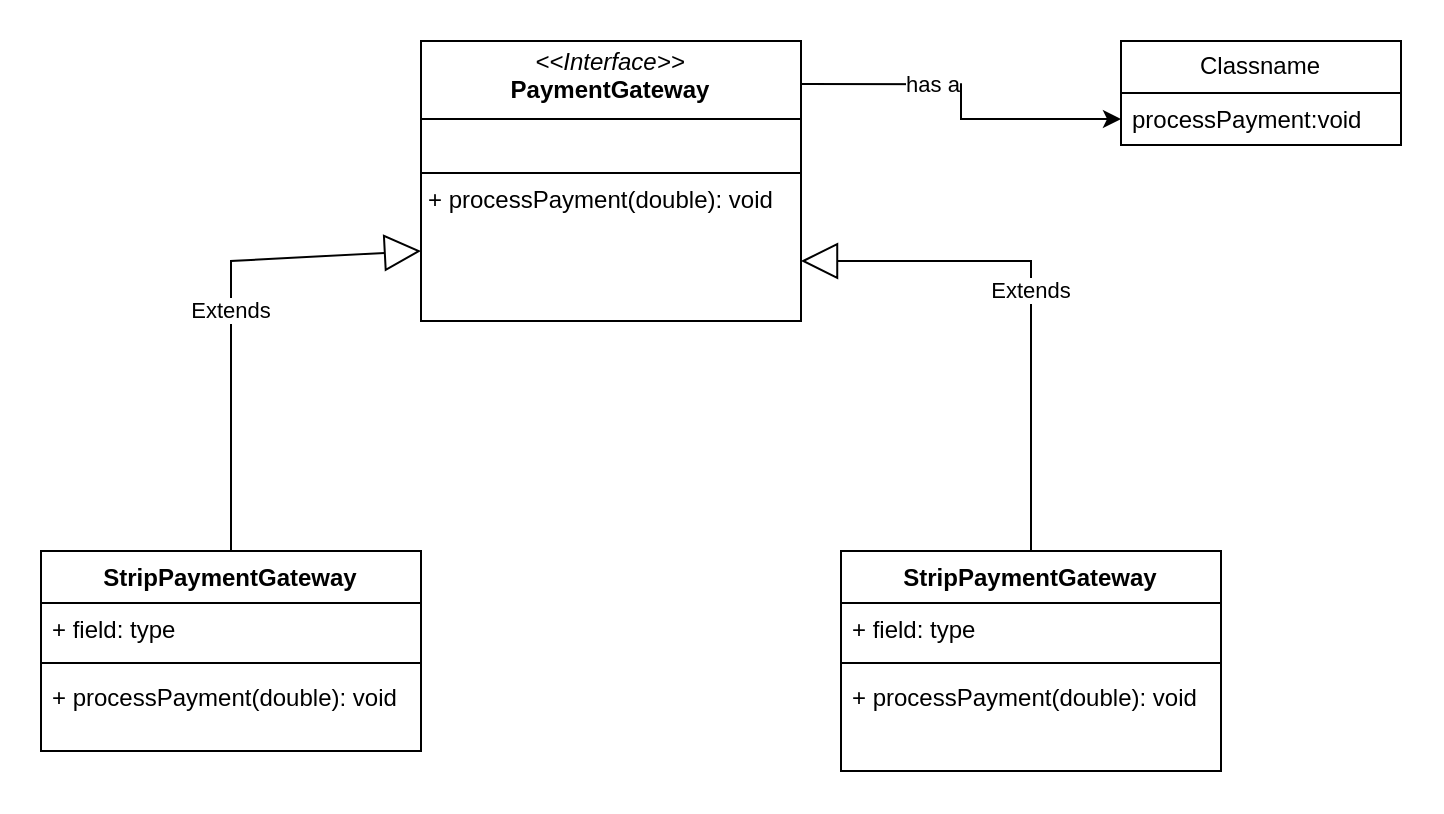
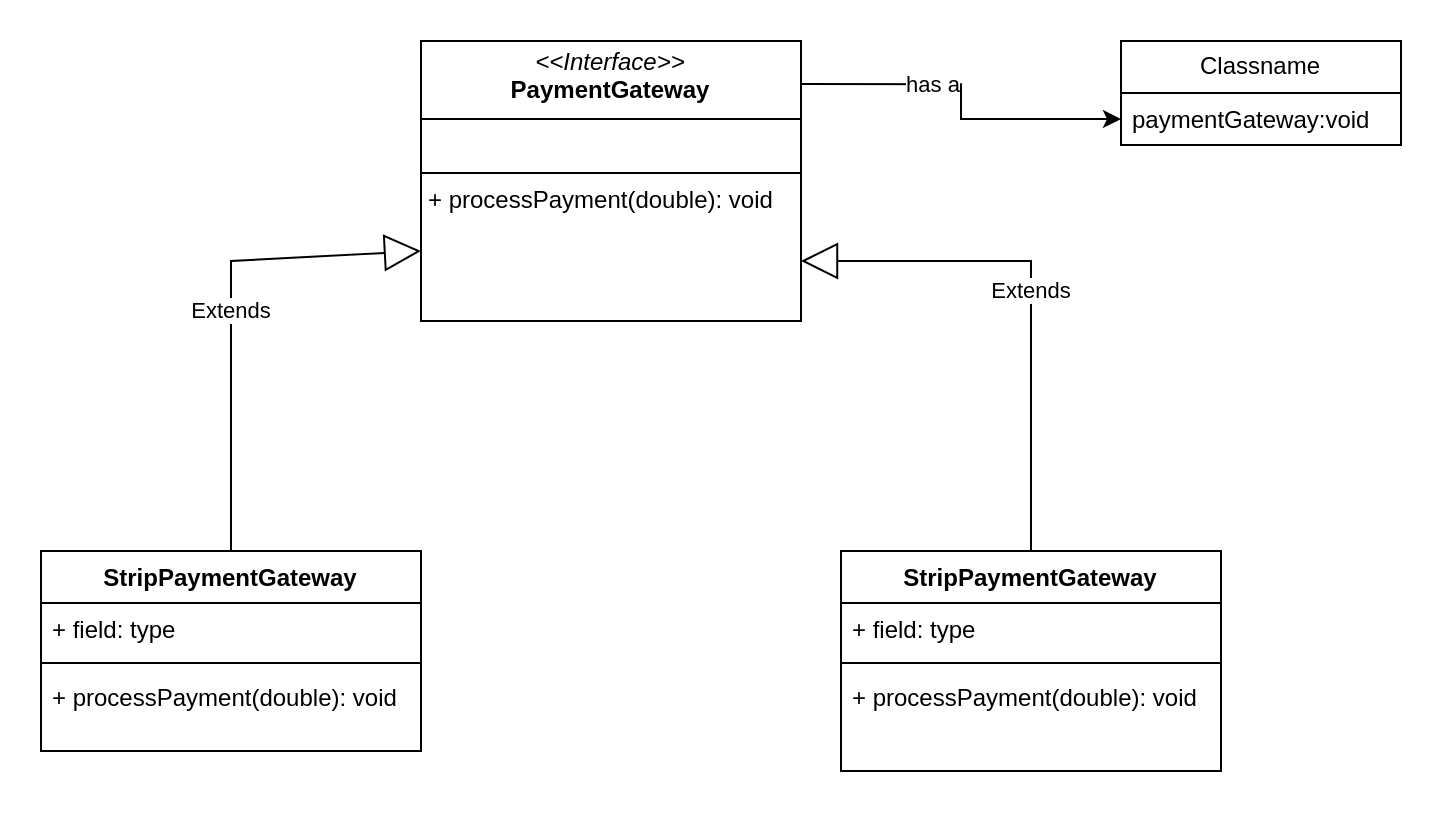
(1254, 121) -> (1254, 121)
